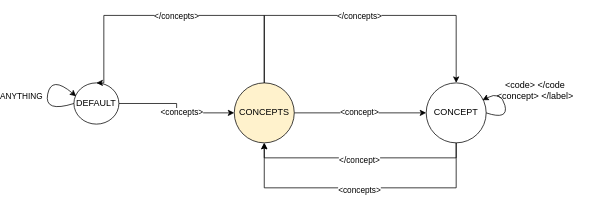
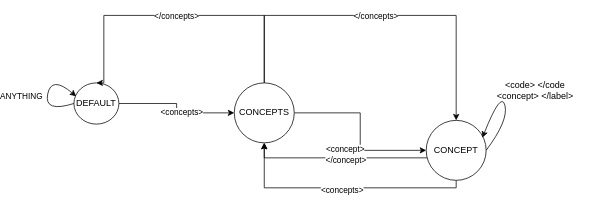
(264, 113) -> (264, 113)
(456, 113) -> (456, 150)
